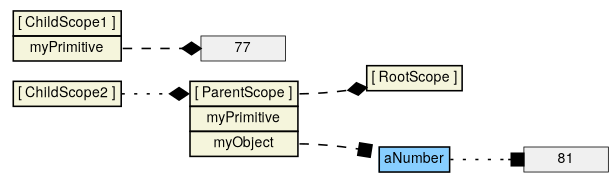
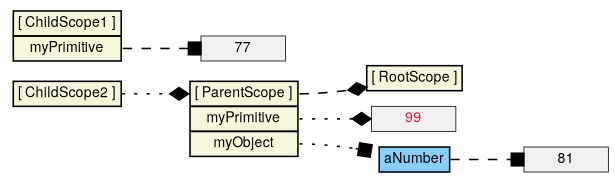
(154, 48) -> (154, 48)
none -> (414, 119)
(328, 145) -> (328, 145)
(479, 160) -> (479, 160)
